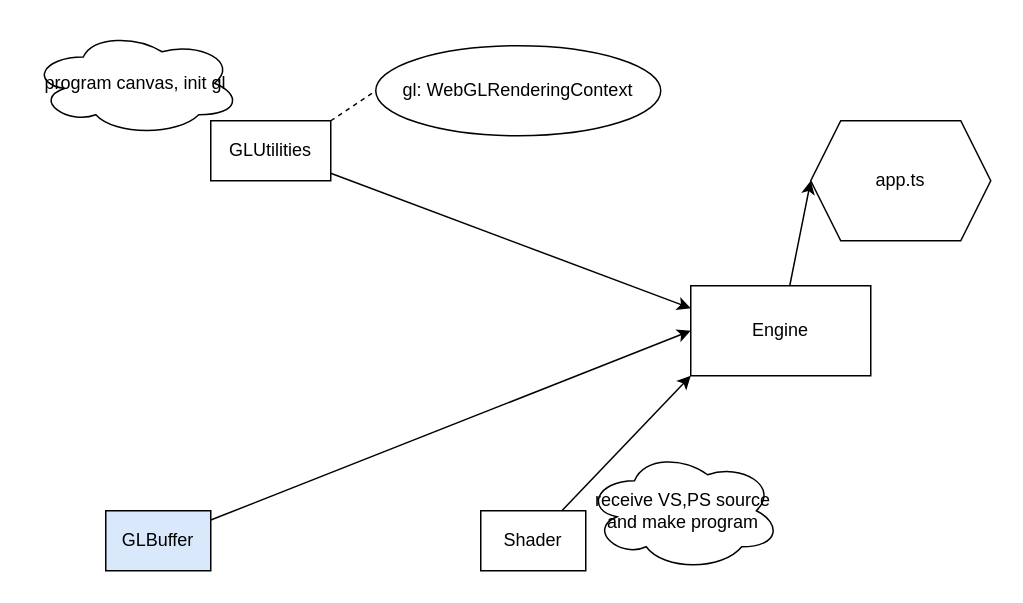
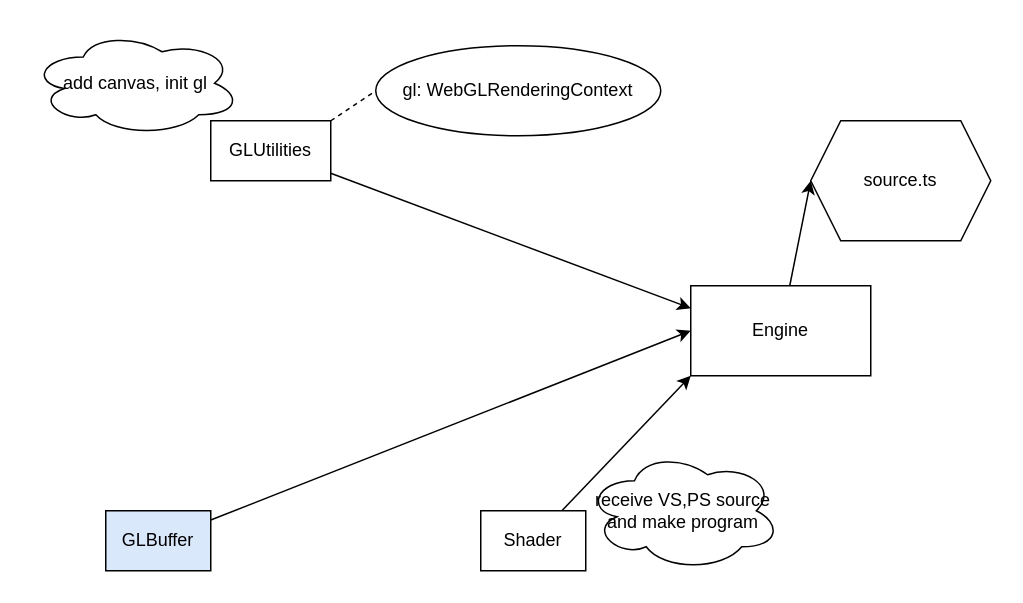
(136, 83) -> (136, 83)
(901, 181) -> (901, 181)
